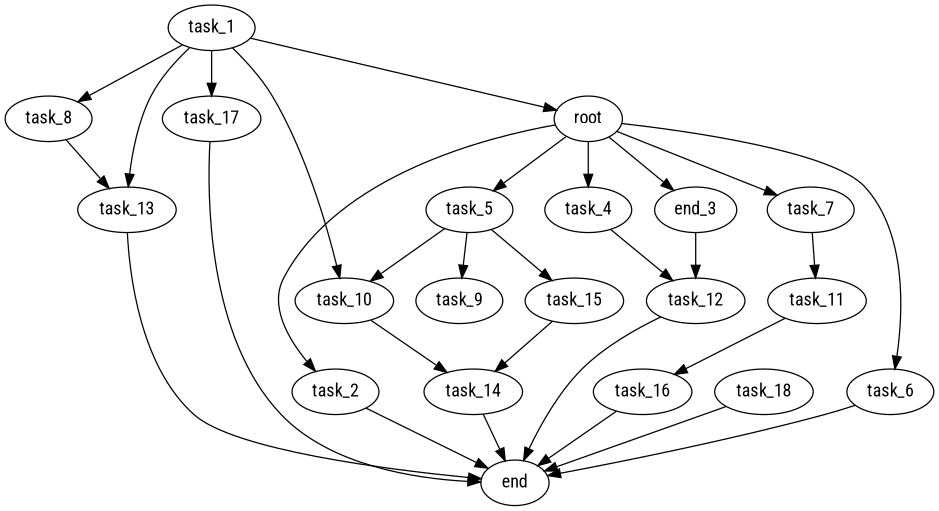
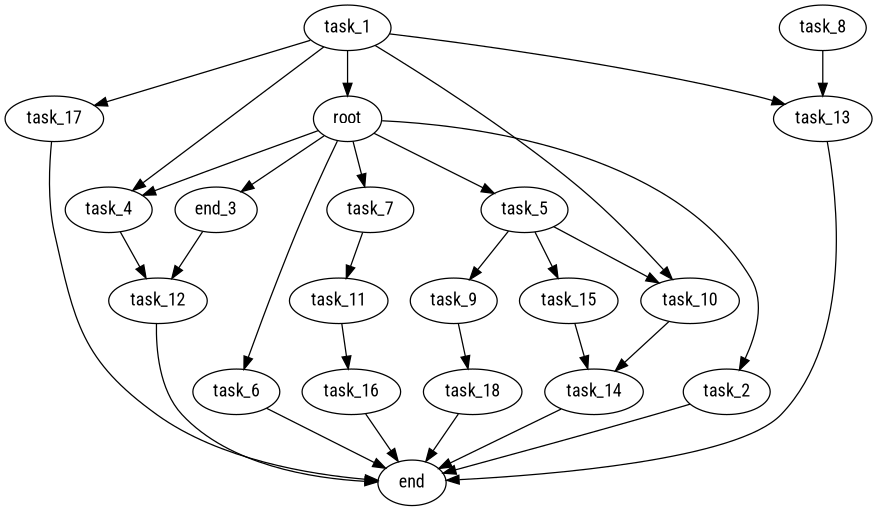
(136, 70) -> (233, 115)
none -> (462, 340)
